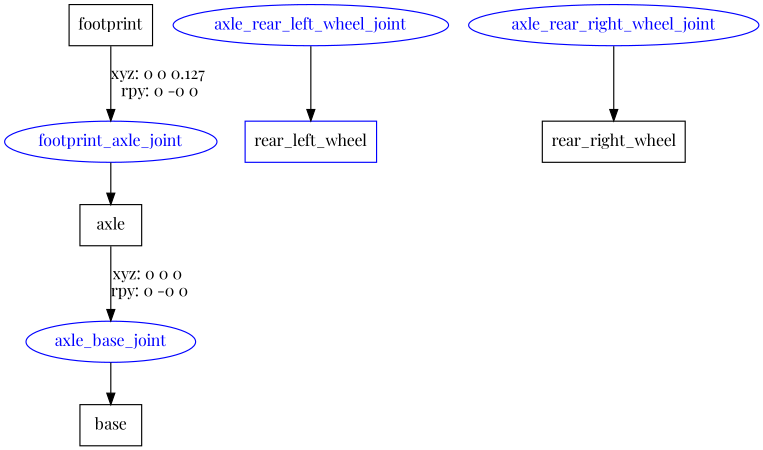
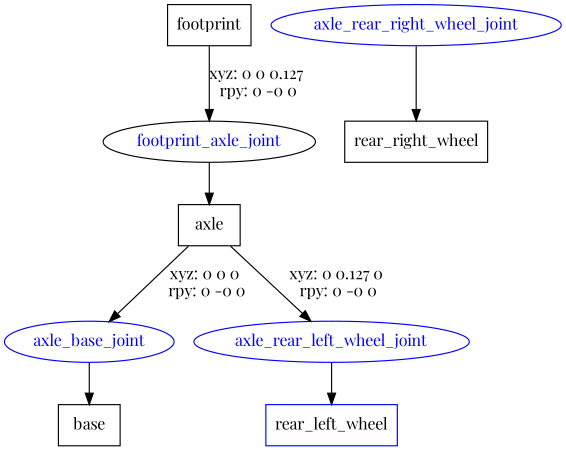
(111, 142) -> (209, 142)
none -> (266, 280)
